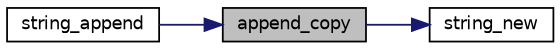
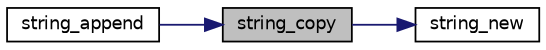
(294, 25) -> (287, 25)
